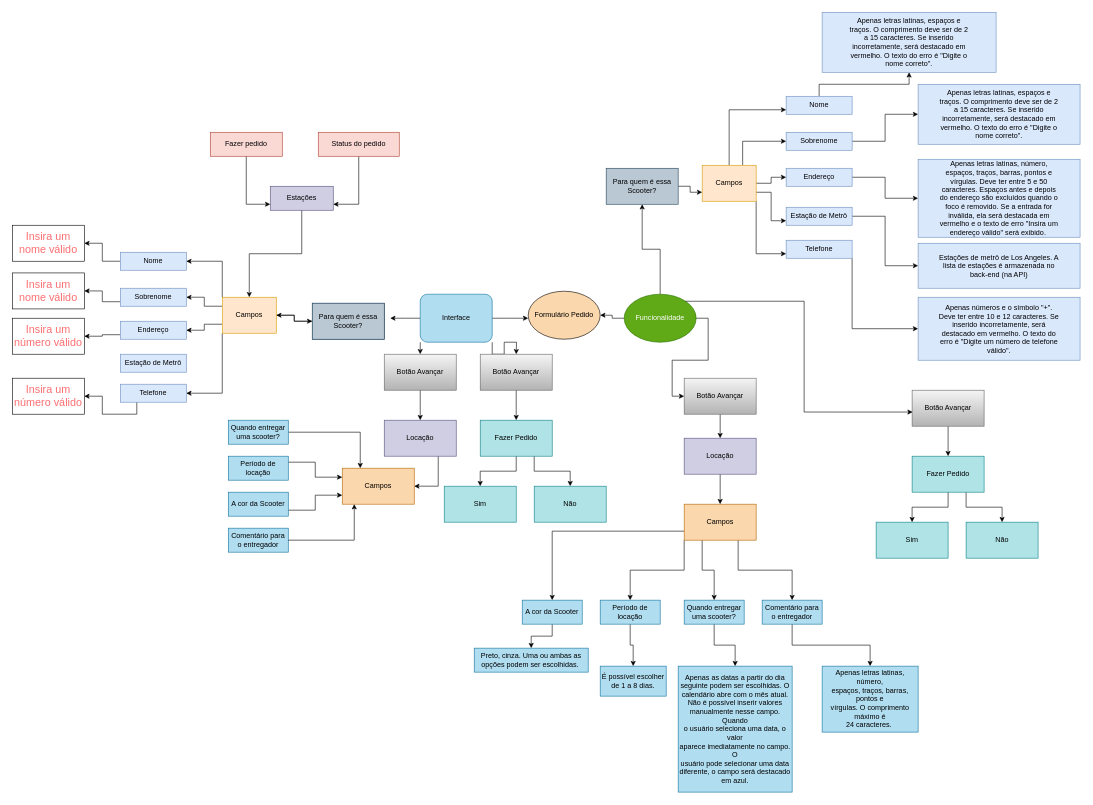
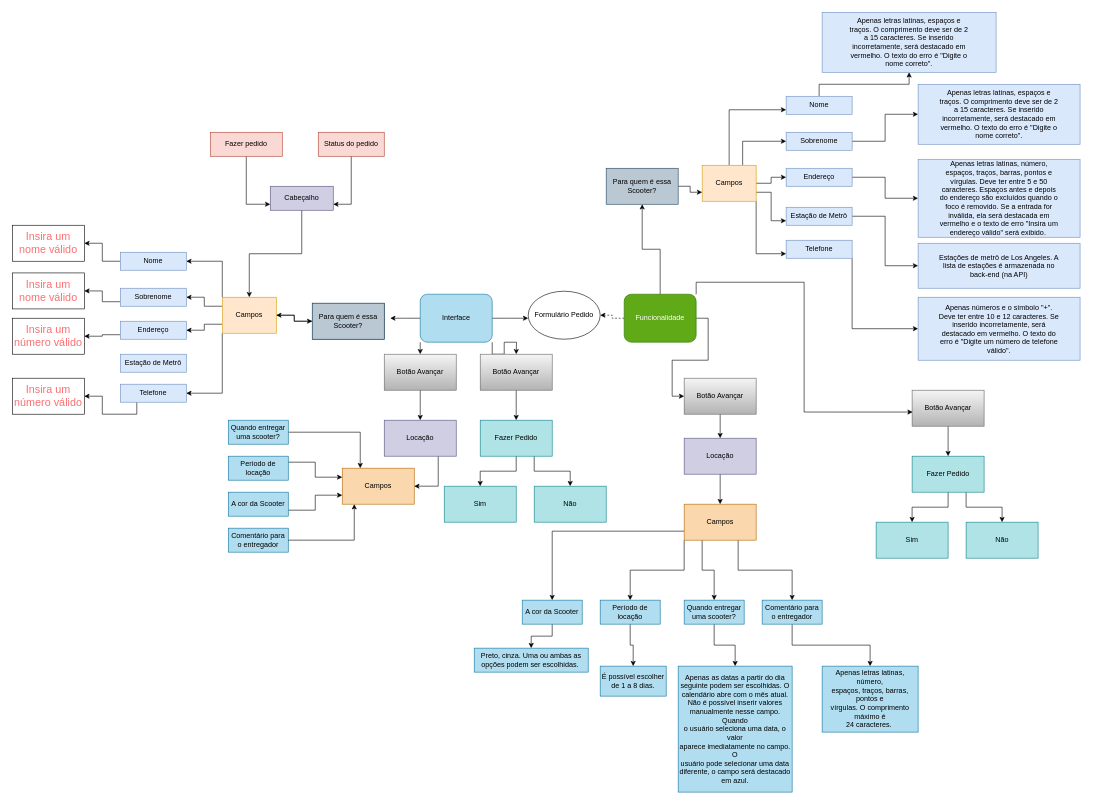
(359, 144) -> (351, 144)
(302, 198) -> (302, 198)
(564, 315) -> (564, 315)
(612, 318) -> (612, 318)
(660, 318) -> (660, 318)
